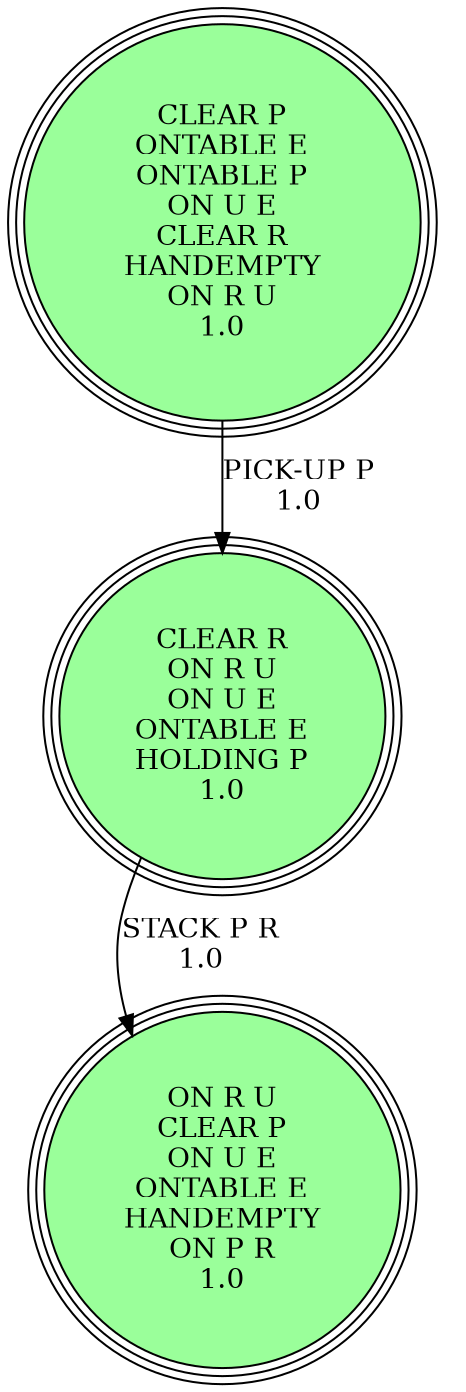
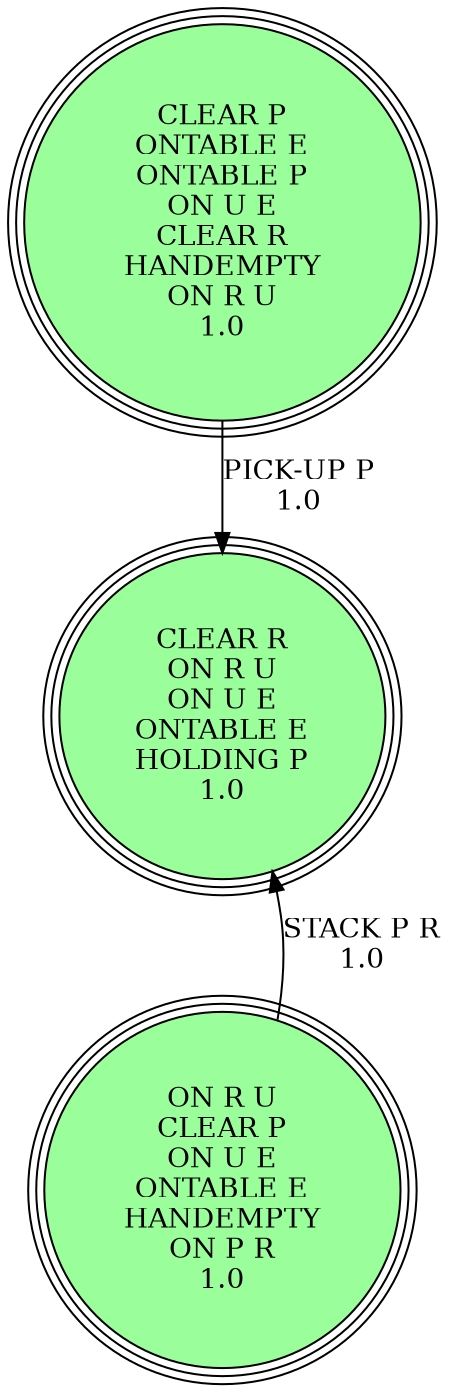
(118, 936) -> (283, 955)
